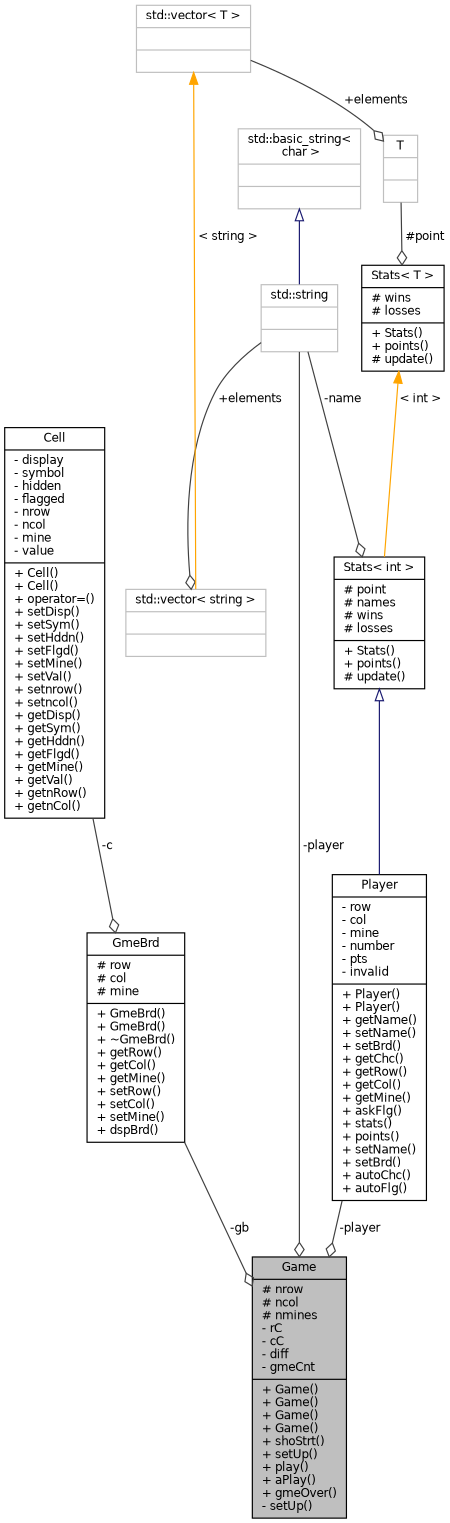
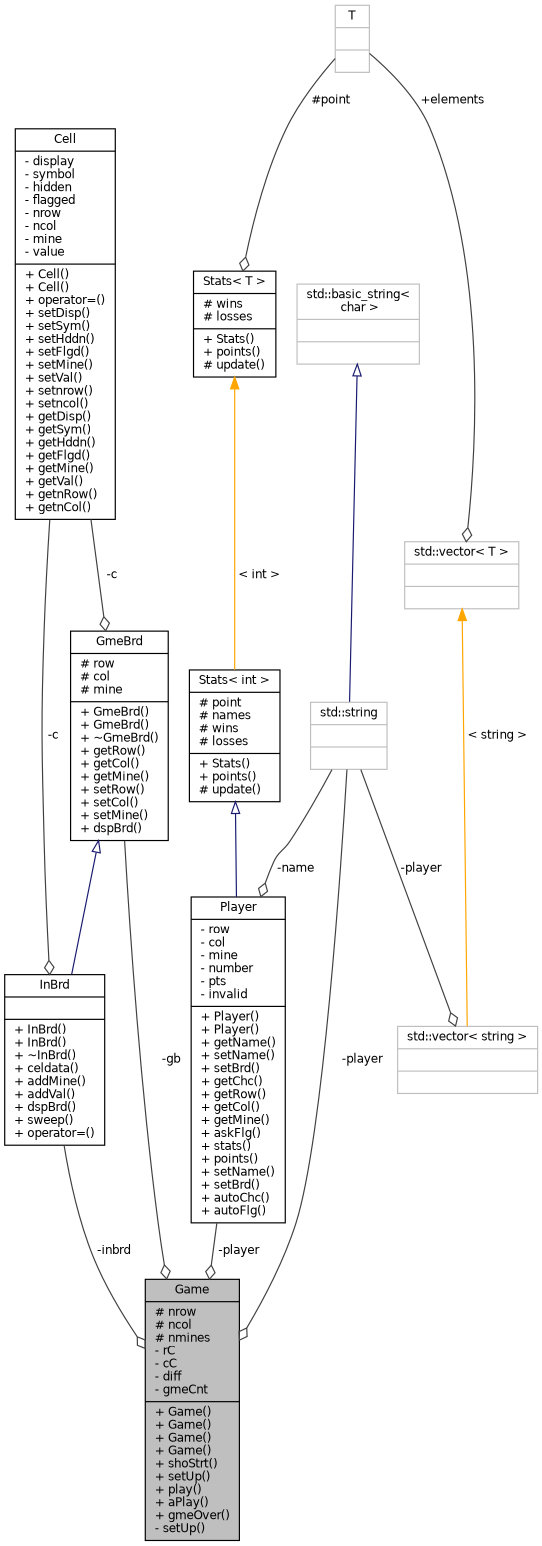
(315, 91) -> (467, 277)
(249, 399) -> (419, 869)
(333, 447) -> (299, 827)
none -> (55, 1060)
